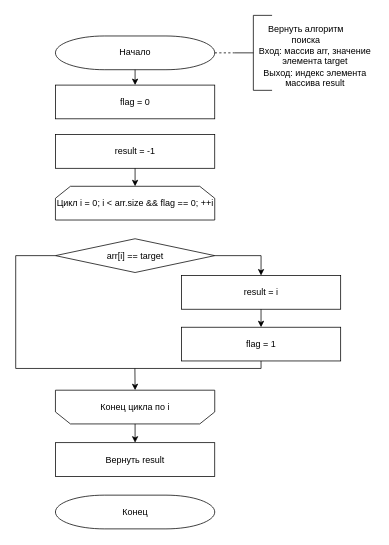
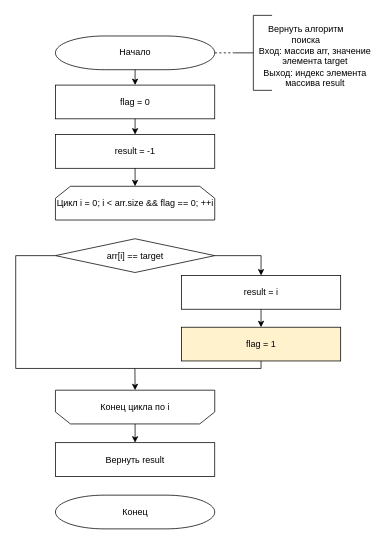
none -> (135, 128)
(261, 344) -> (261, 344)
